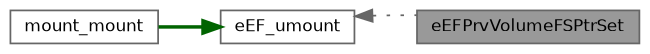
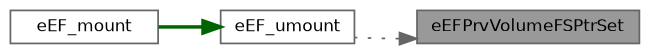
(395, 15) -> (377, 38)
(84, 27) -> (84, 27)
